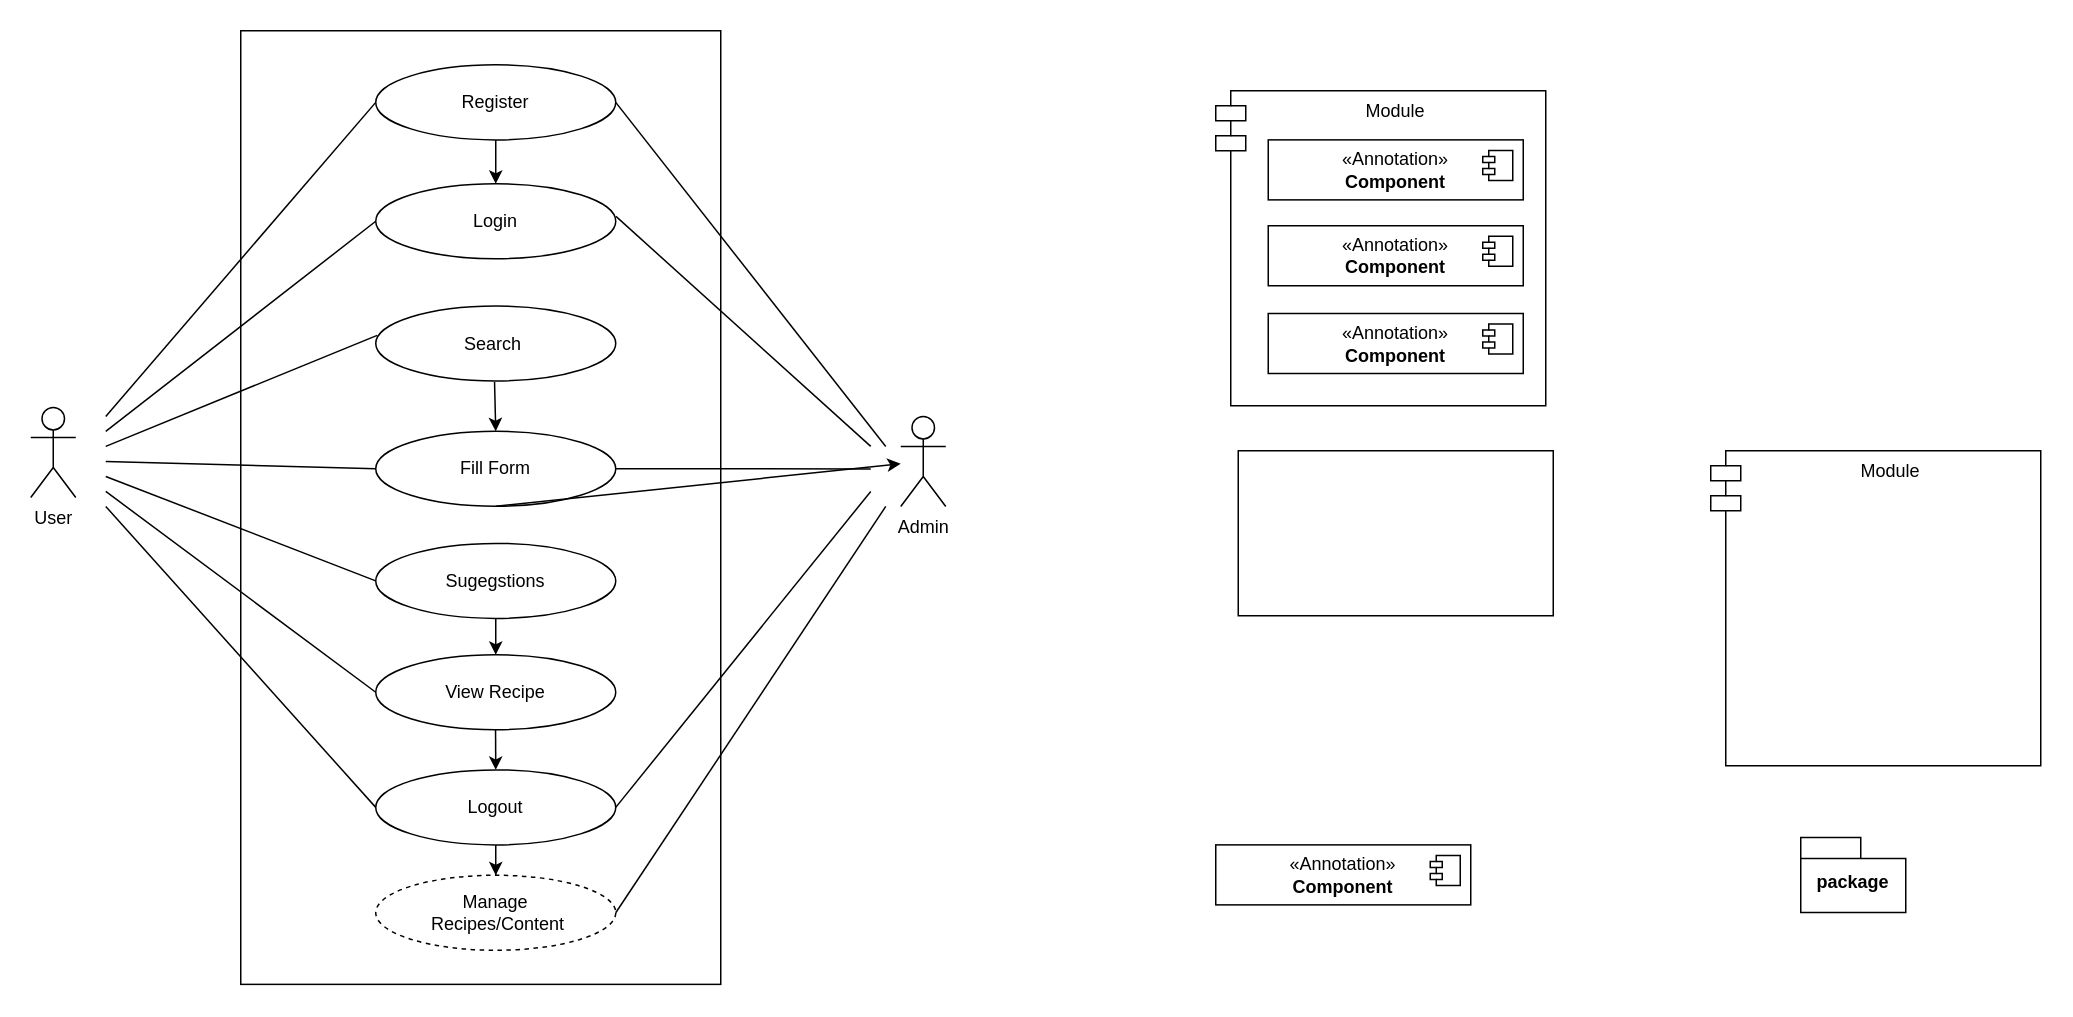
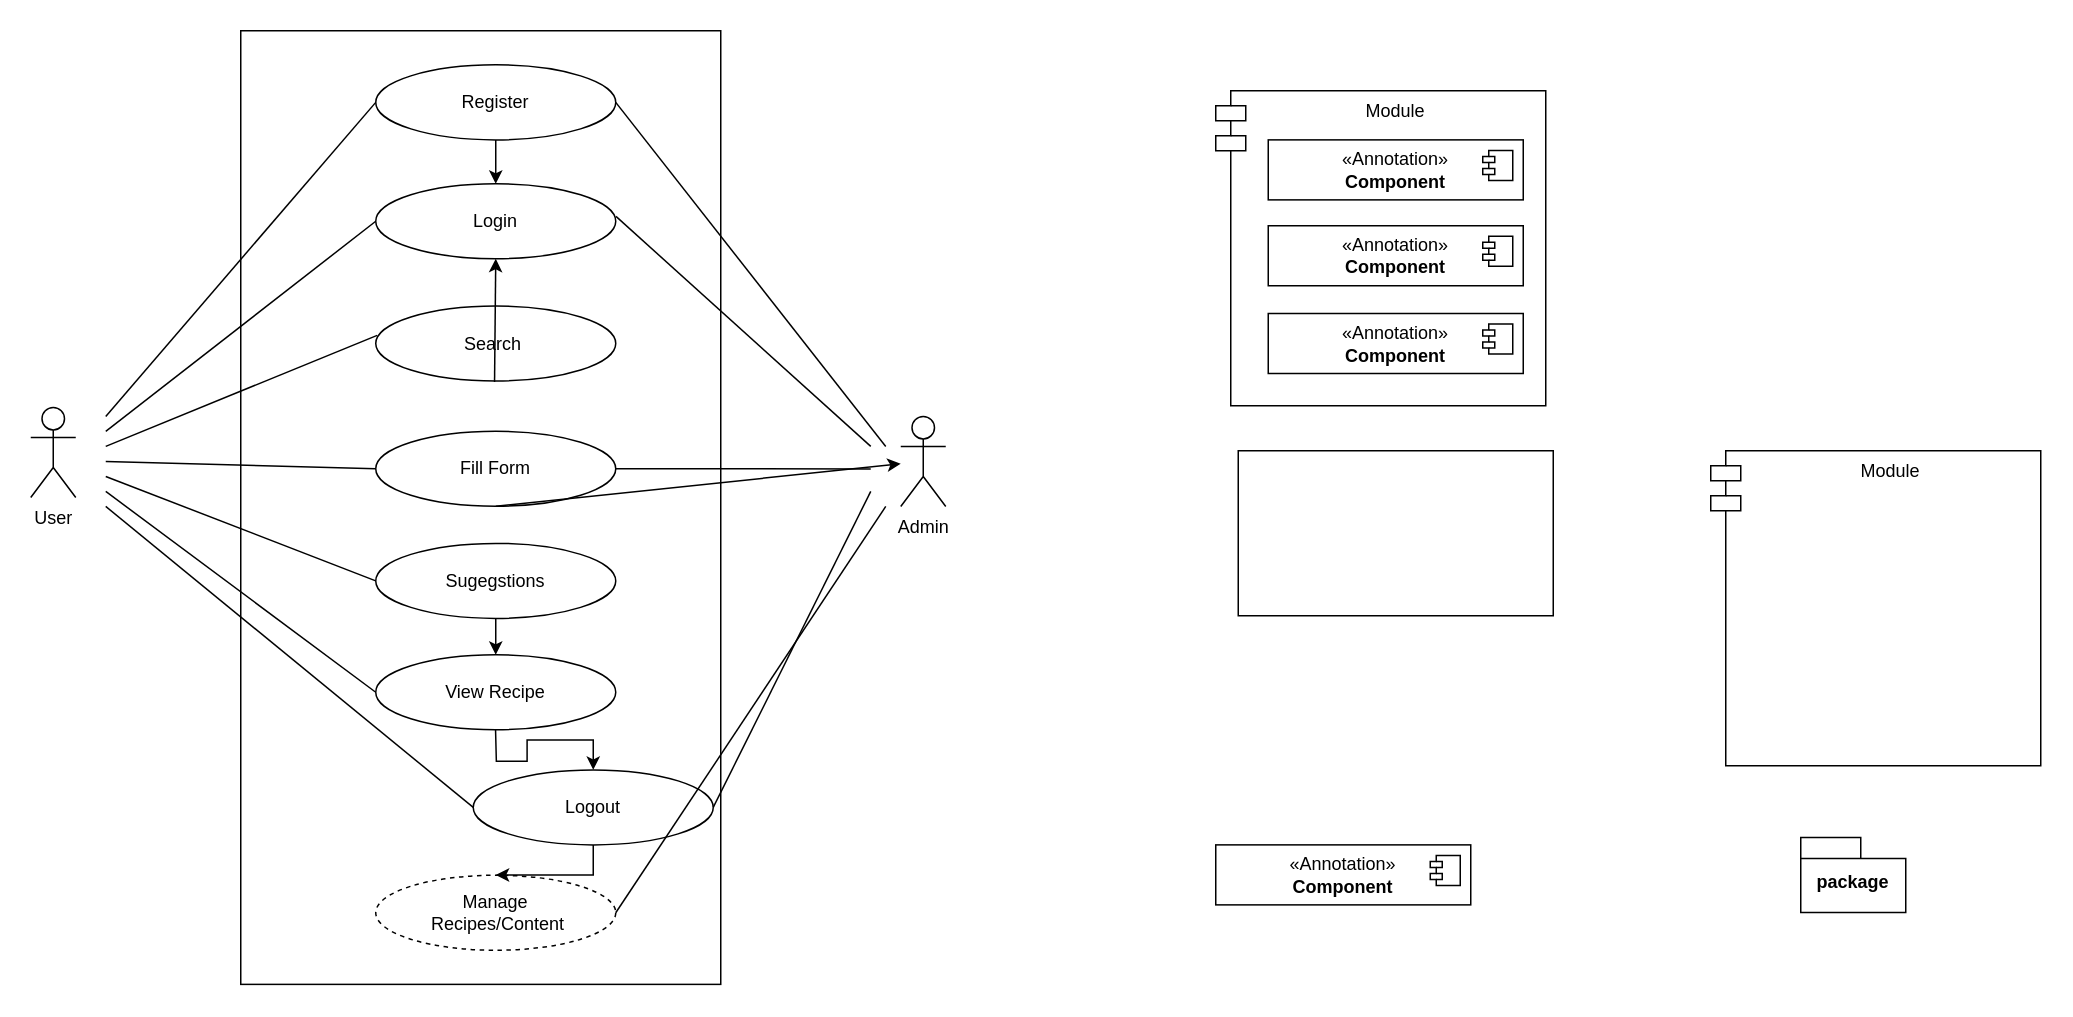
(495, 401) -> (495, 326)
(496, 807) -> (593, 807)
